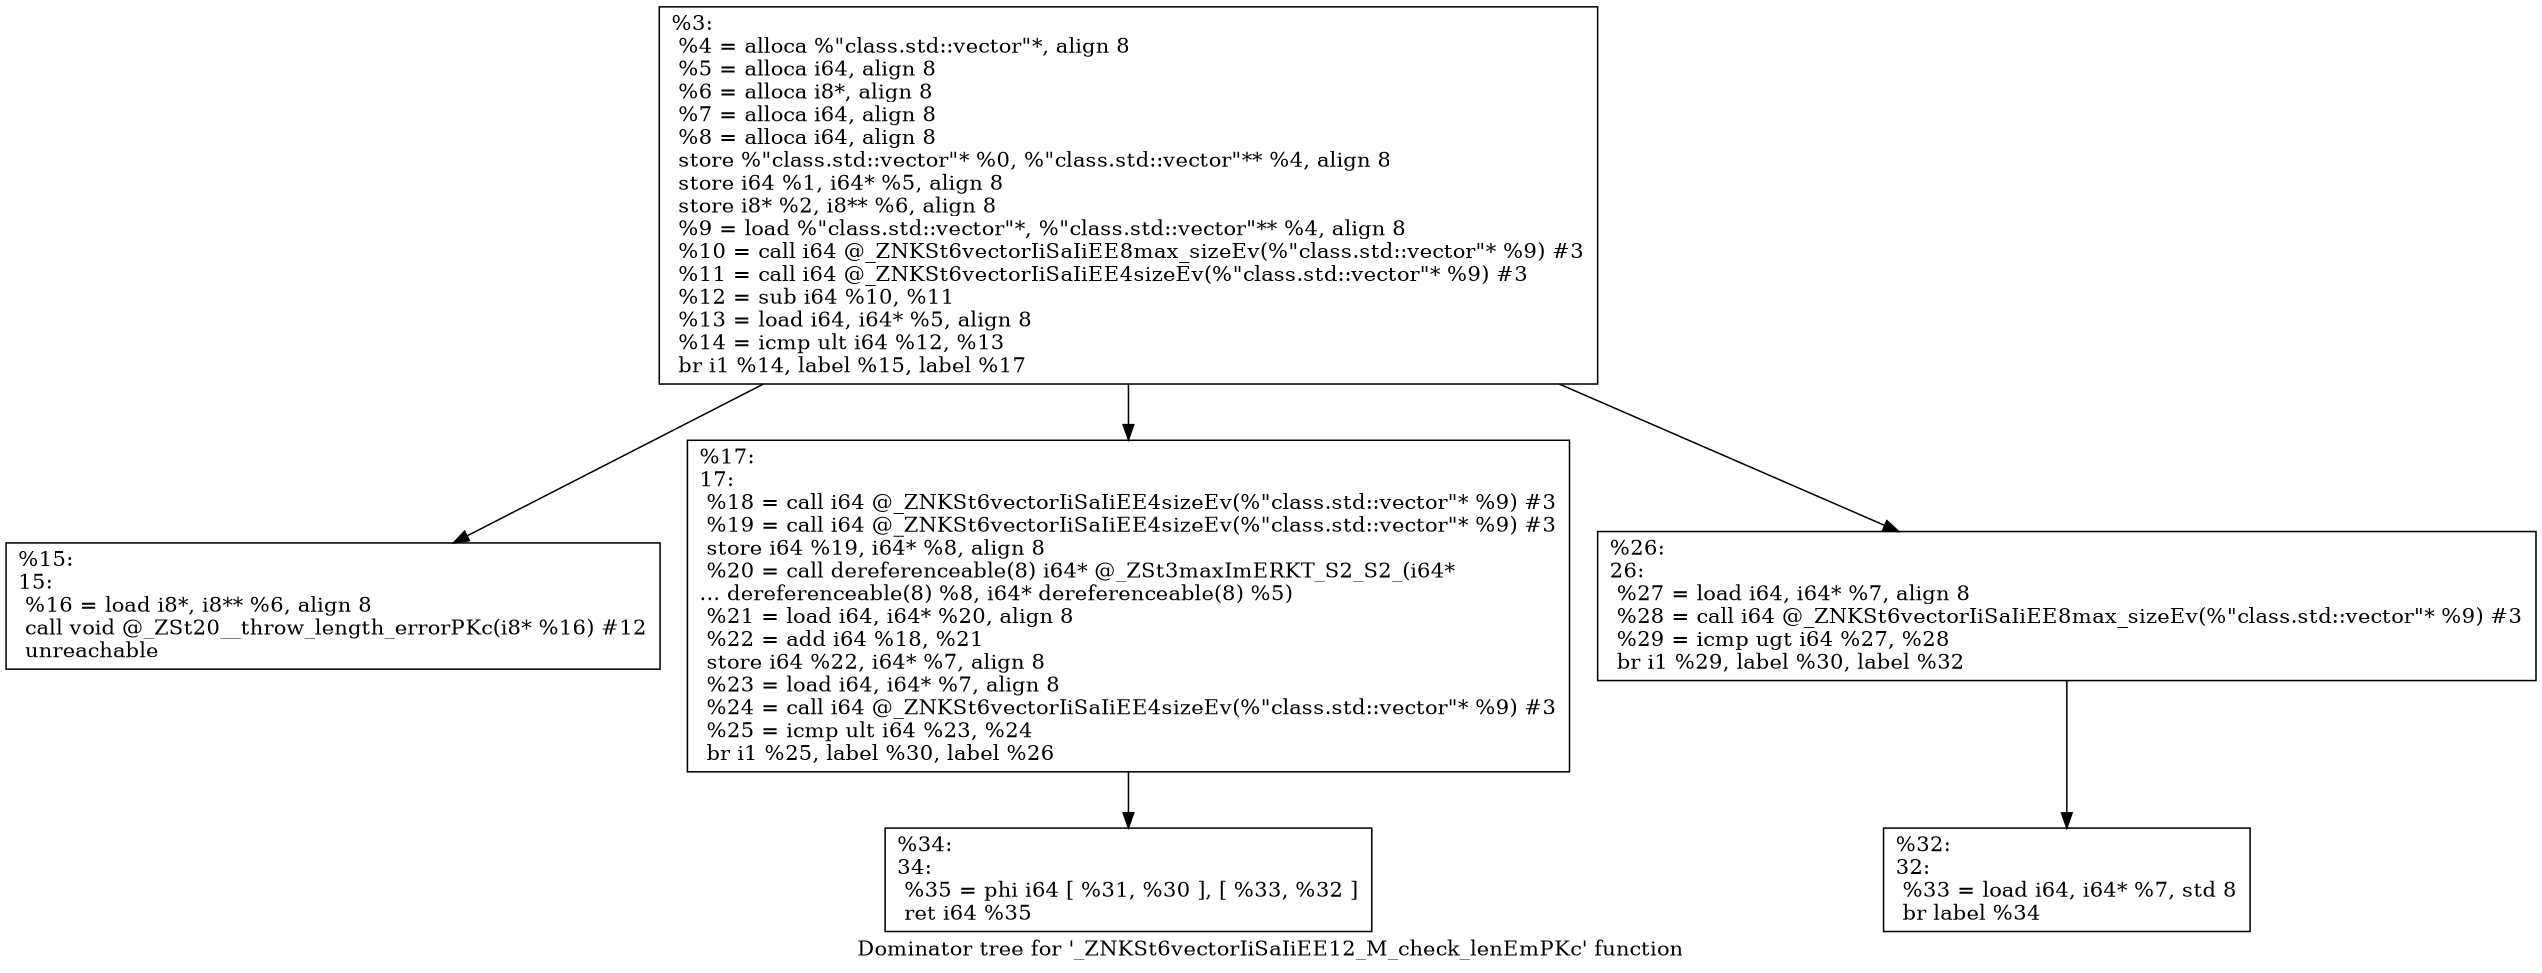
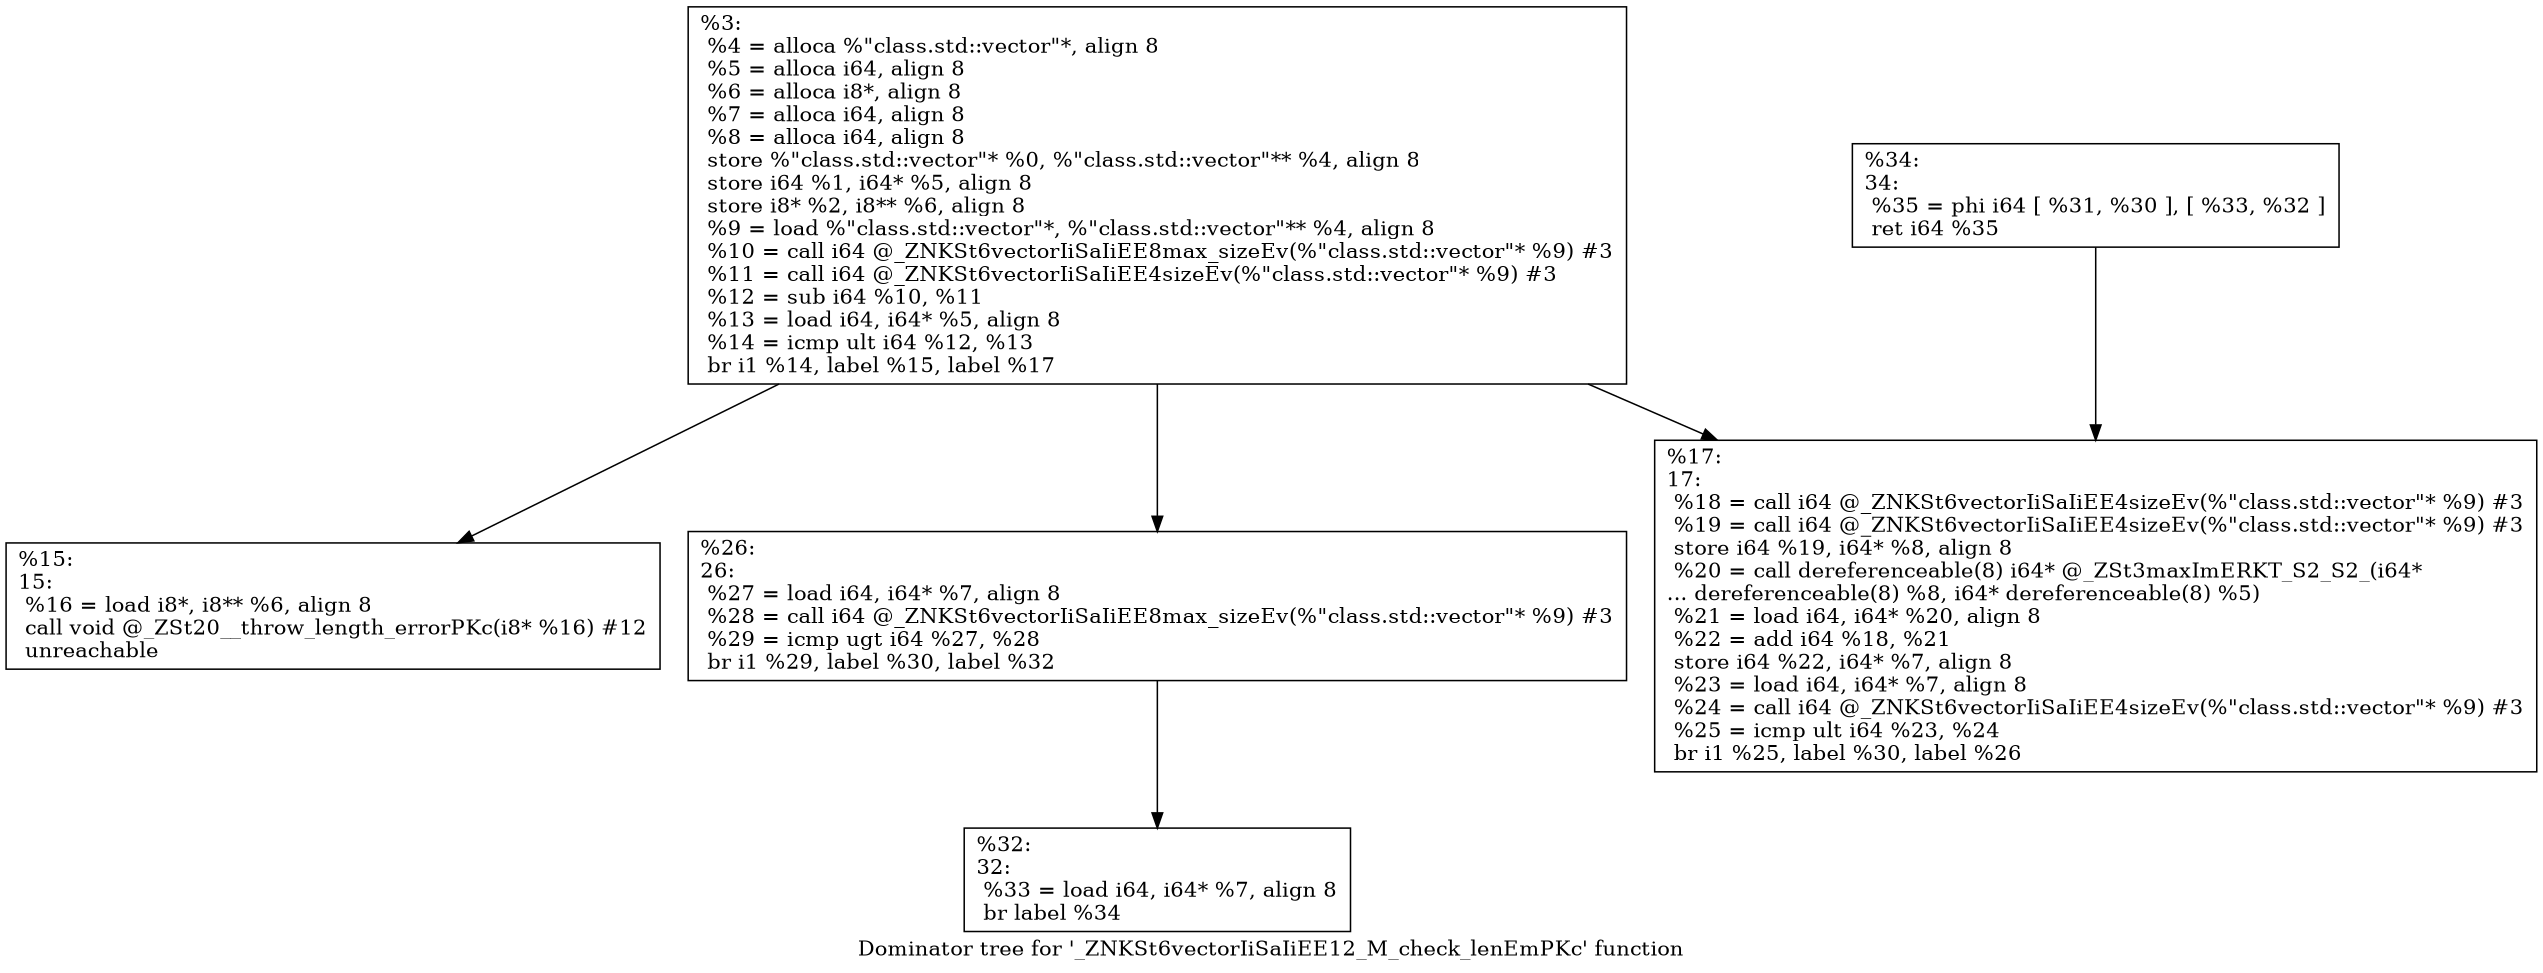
(1128, 792) -> (2096, 336)
(2067, 890) -> (1157, 890)
